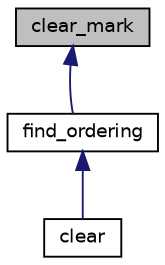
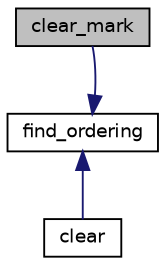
(70, 90) -> (95, 71)
